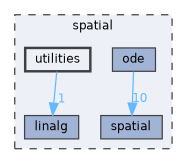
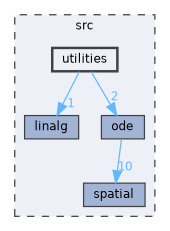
(93, 26) -> (85, 26)
none -> (101, 88)
